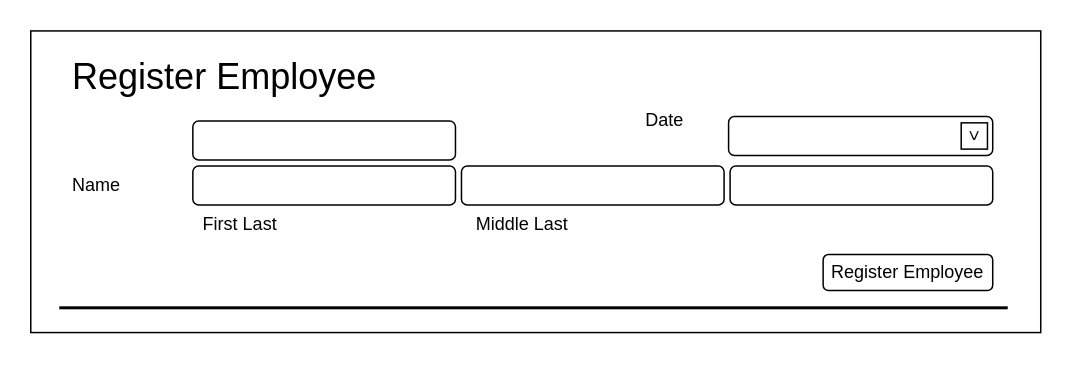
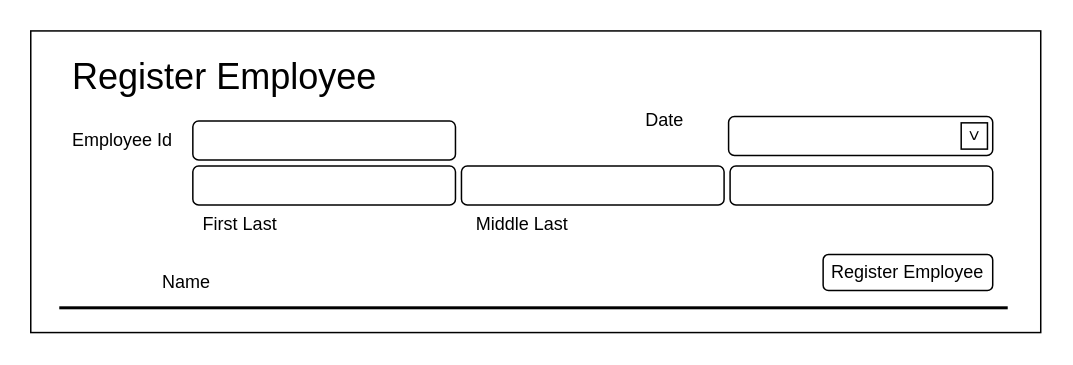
none -> (128, 140)
(125, 185) -> (215, 283)
